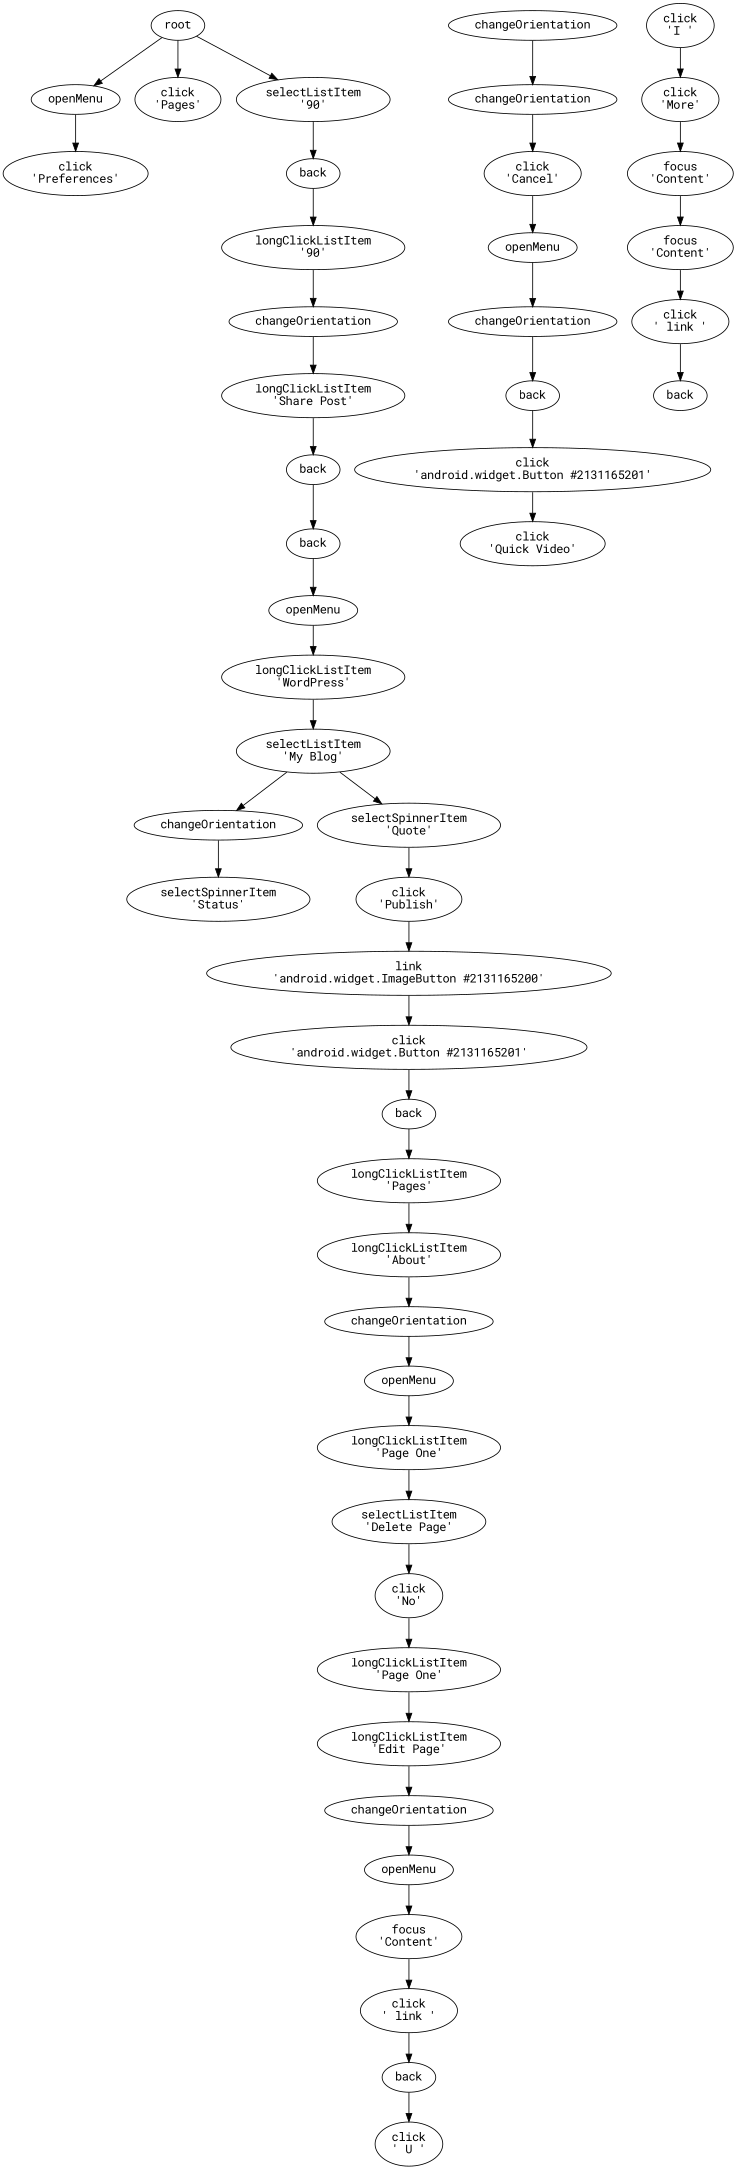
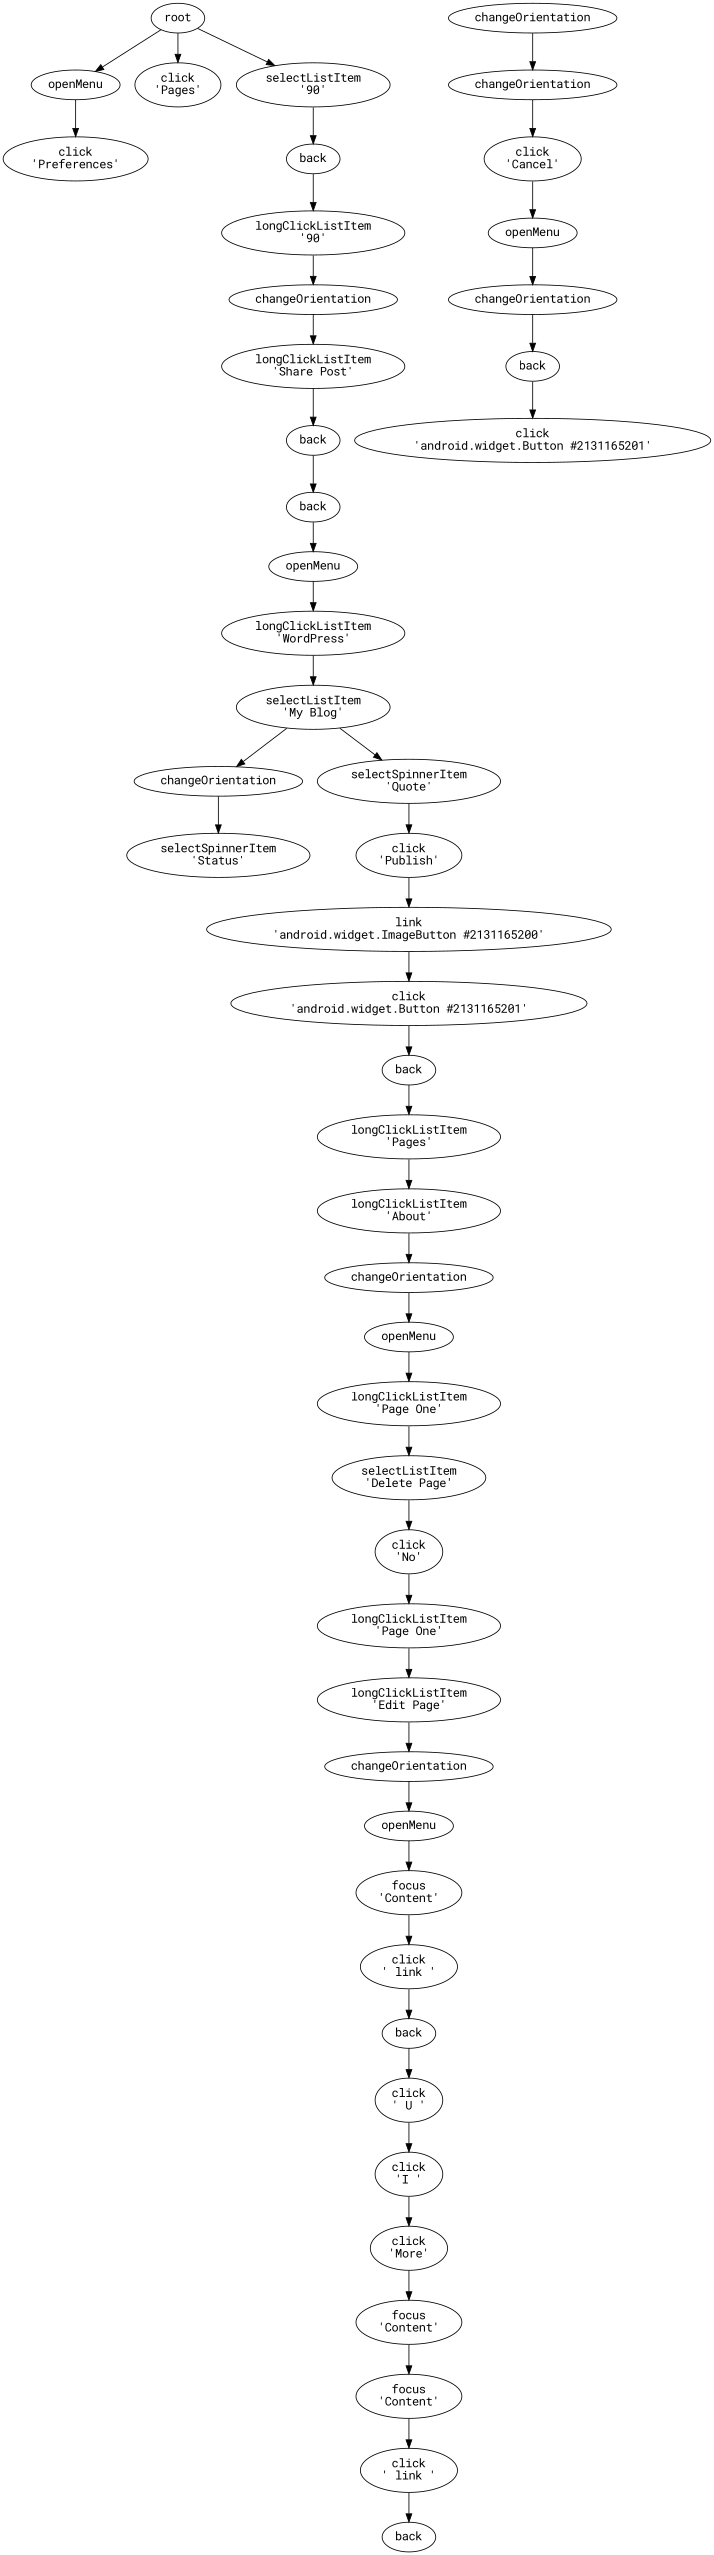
(533, 544) -> none
none -> (409, 2133)
